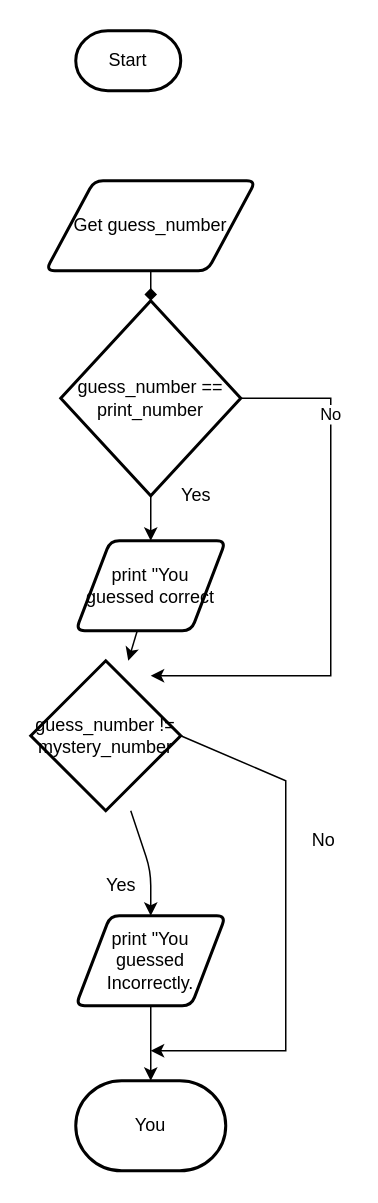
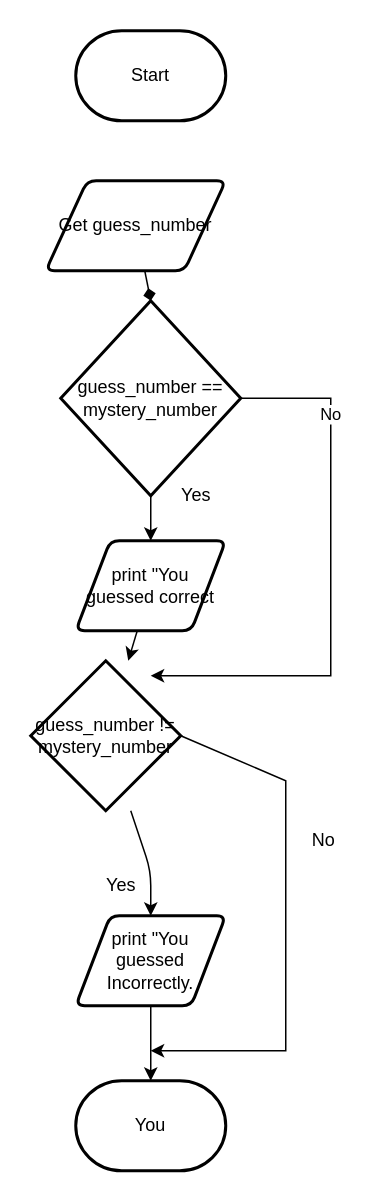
(128, 61) -> (151, 76)
(151, 226) -> (136, 226)
(151, 398) -> (151, 398)
